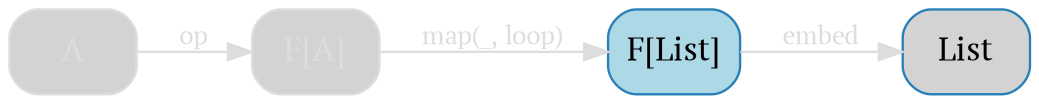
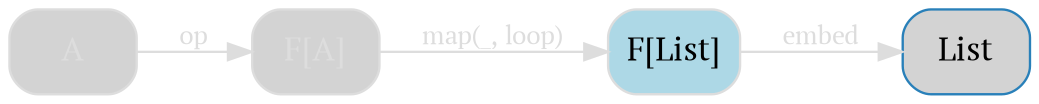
(674, 52) -> (674, 52)
